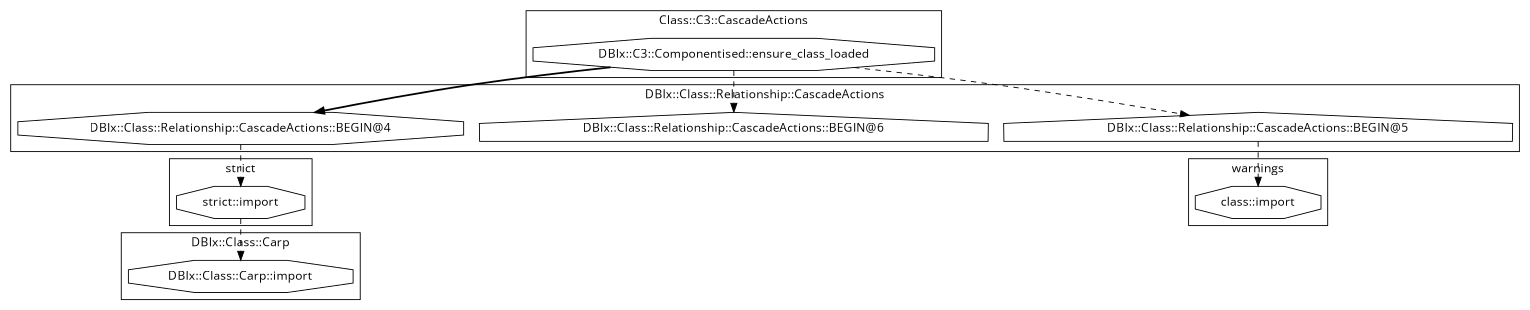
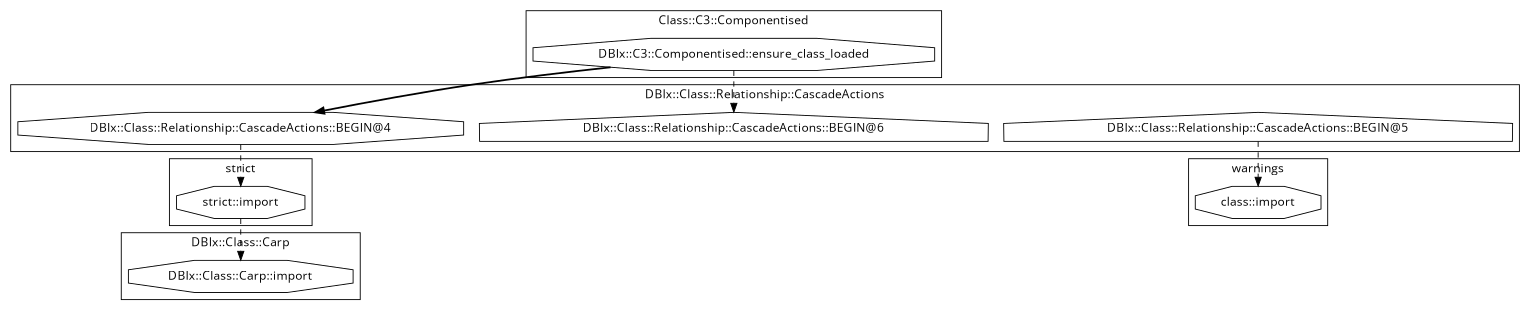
(734, 21) -> (734, 21)
(1034, 90) -> none
